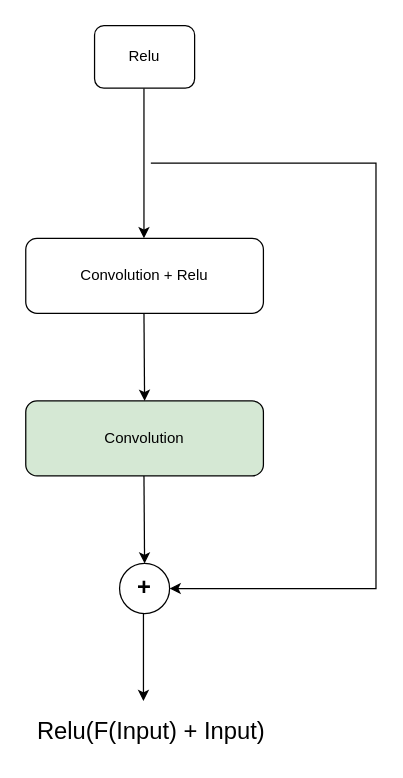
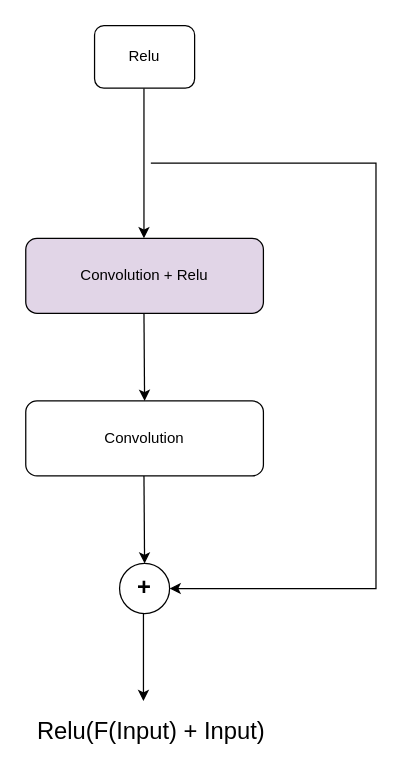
(144, 276) -> (144, 276)
(144, 438) -> (144, 438)
